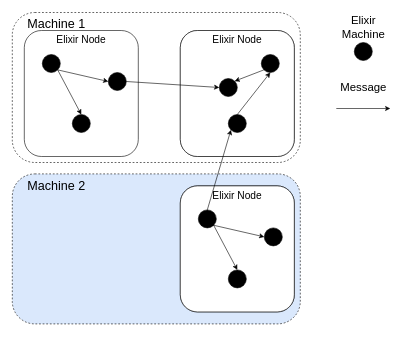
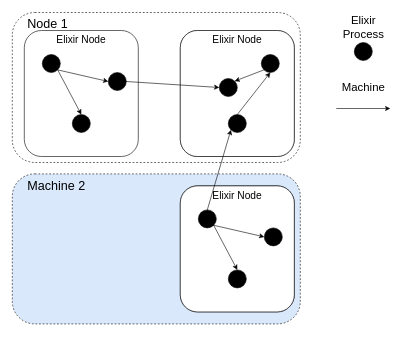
(42, 24) -> (33, 24)
(364, 27) -> (364, 27)
(364, 87) -> (364, 87)
